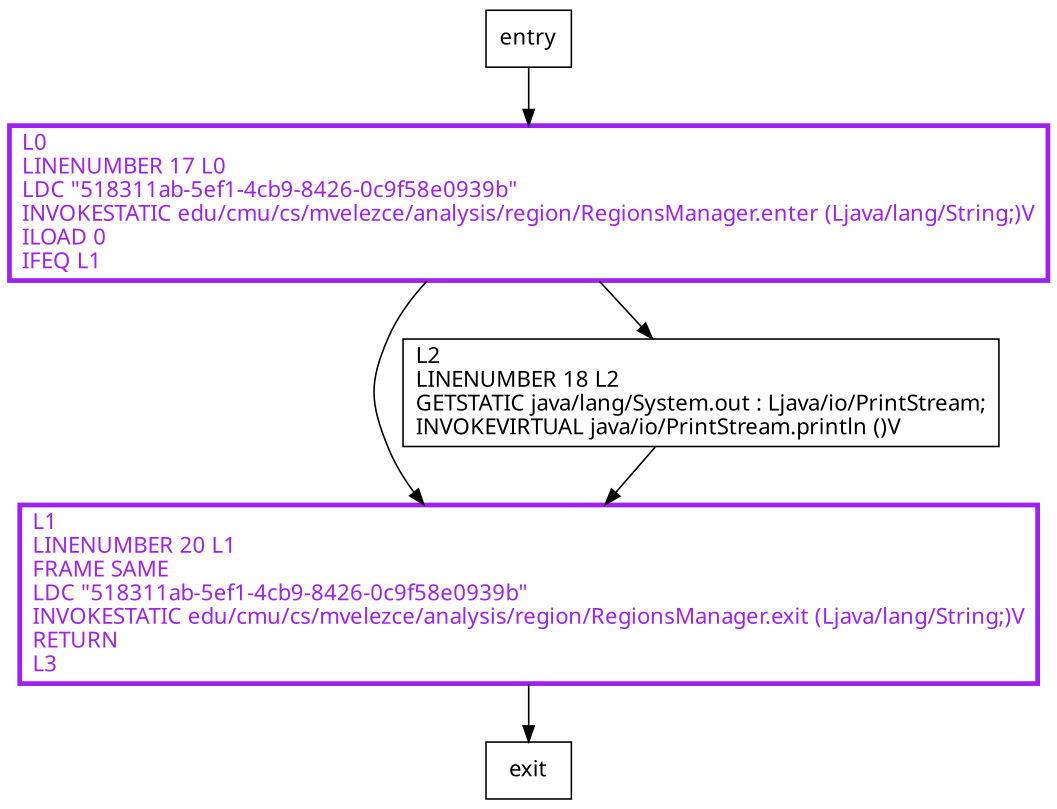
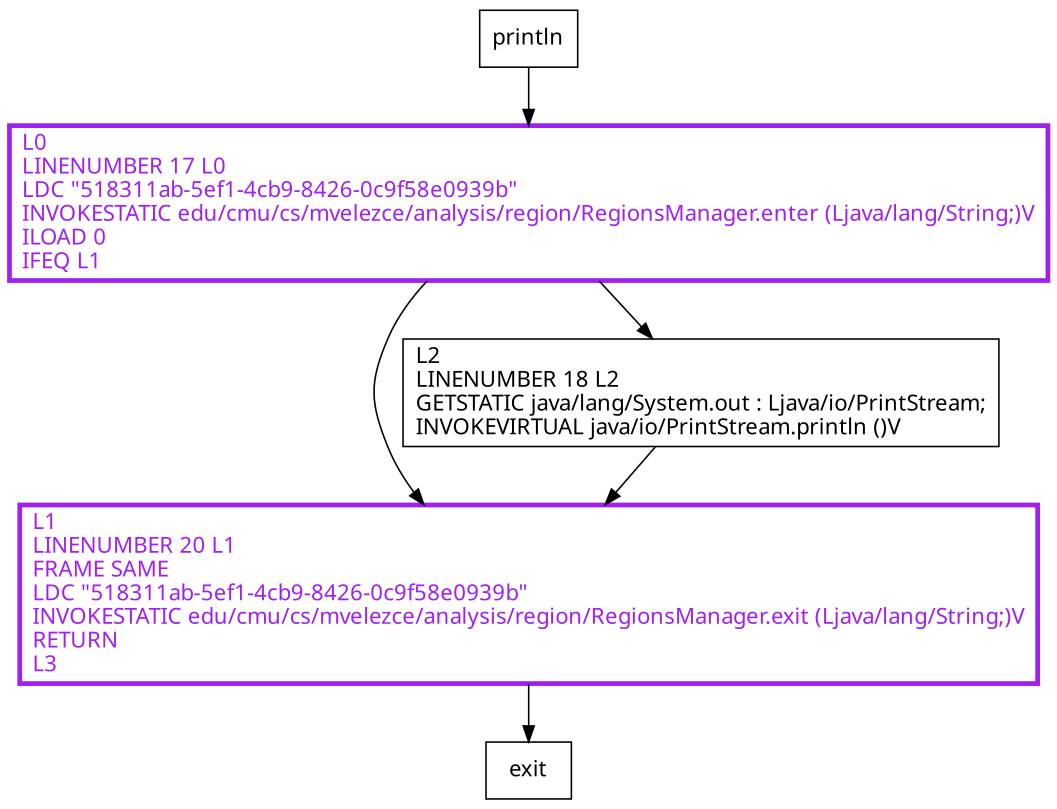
(529, 39) -> (529, 39)
